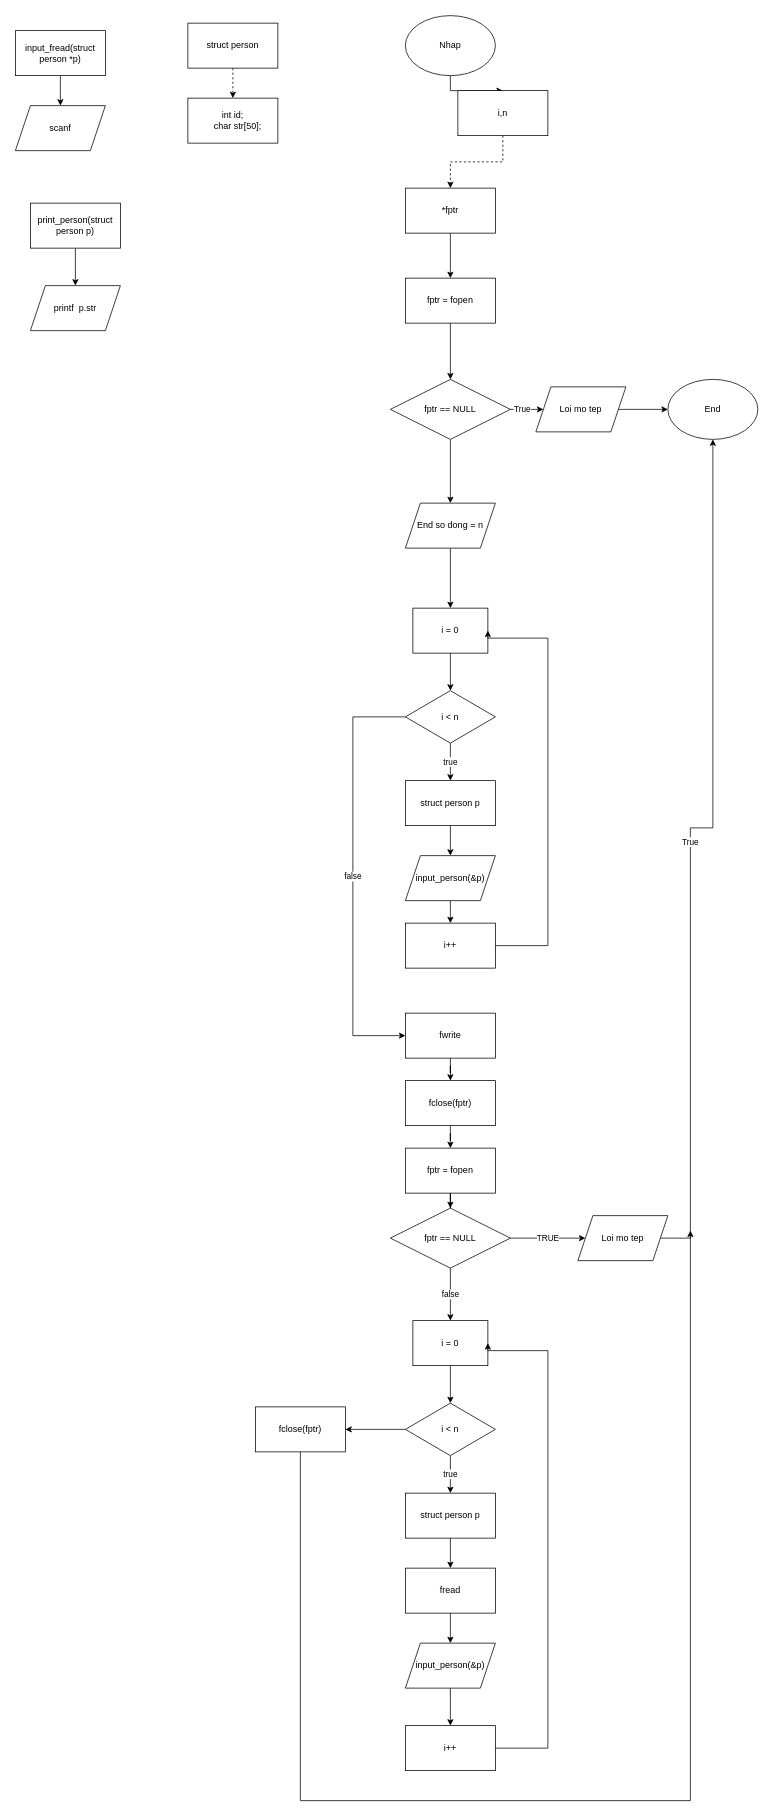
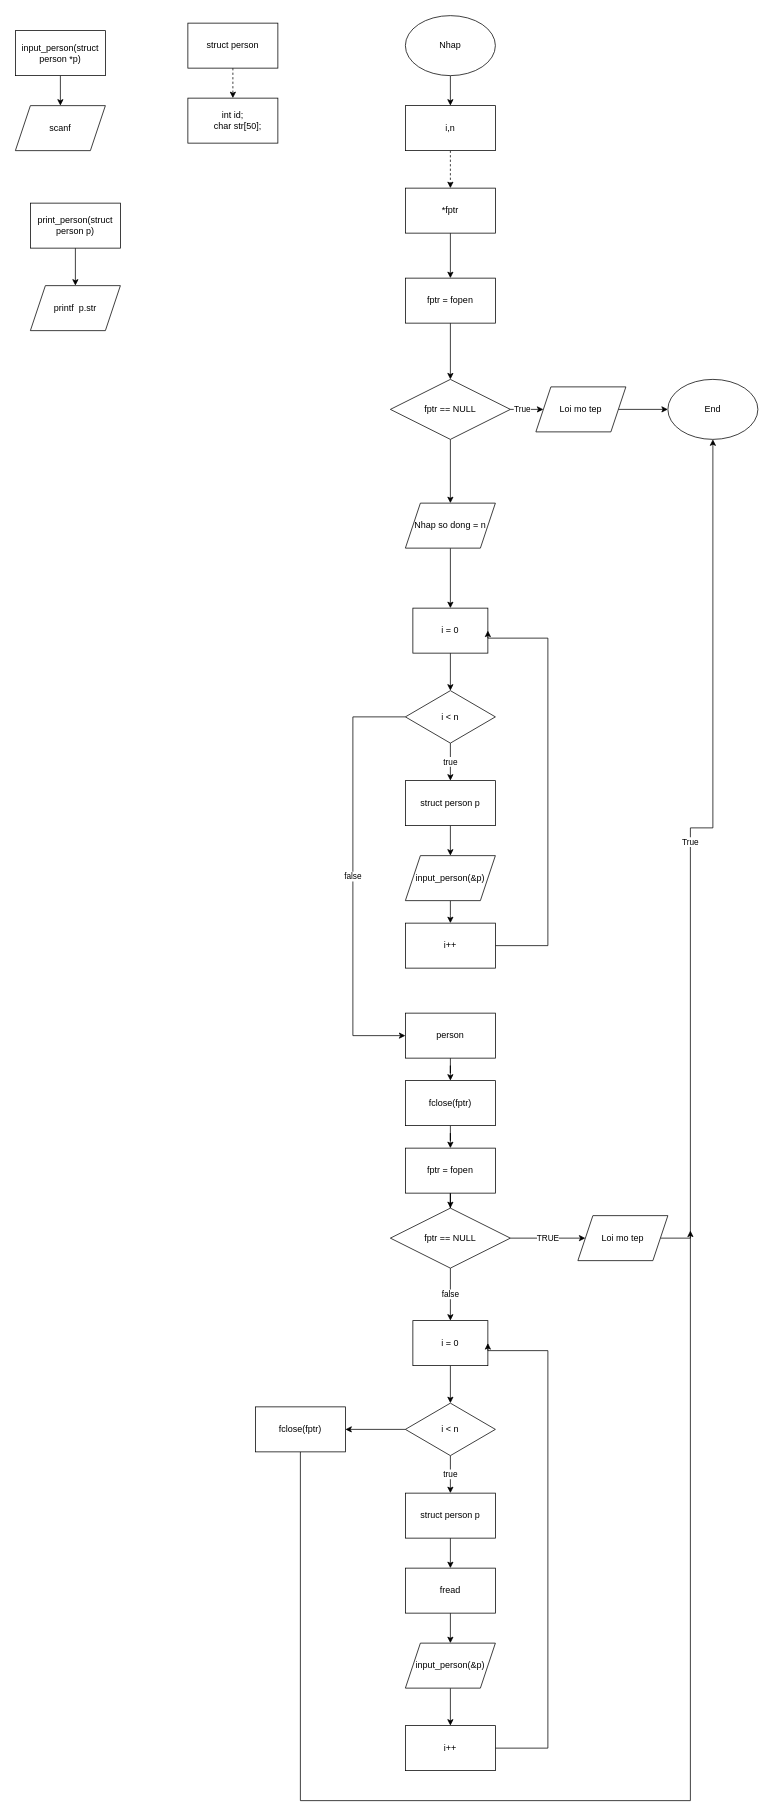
(60, 53) -> (60, 53)
(503, 113) -> (450, 128)
(450, 525) -> (450, 525)
(450, 1035) -> (450, 1035)
